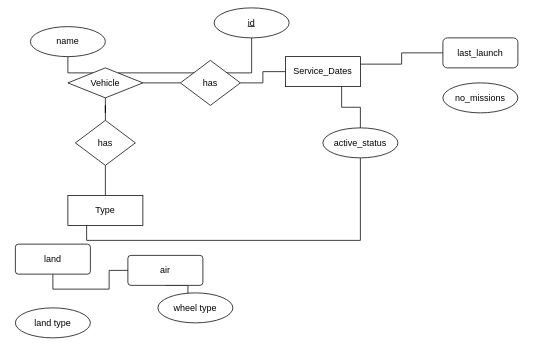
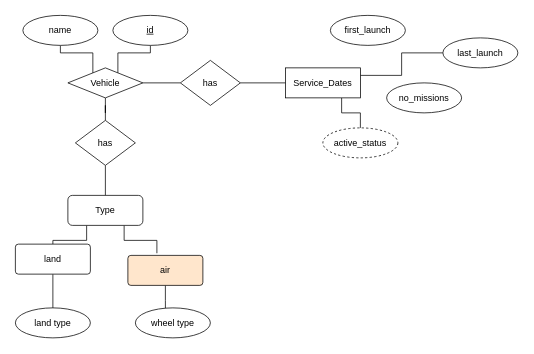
(252, 23) -> (150, 30)
none -> (368, 30)
(68, 42) -> (60, 30)
(480, 53) -> (480, 53)
(323, 72) -> (323, 83)
(480, 98) -> (424, 98)
(360, 143) -> (360, 143)
(105, 210) -> (105, 210)
none -> (124, 231)
(300, 240) -> (69, 240)
(165, 270) -> (165, 270)
(98, 289) -> (53, 297)
(195, 308) -> (173, 323)
